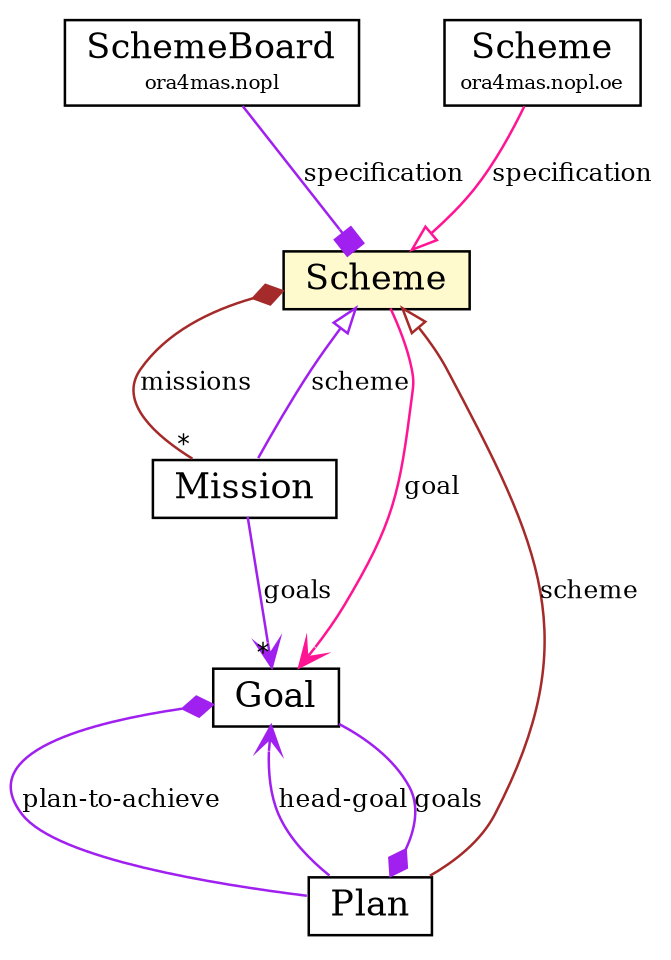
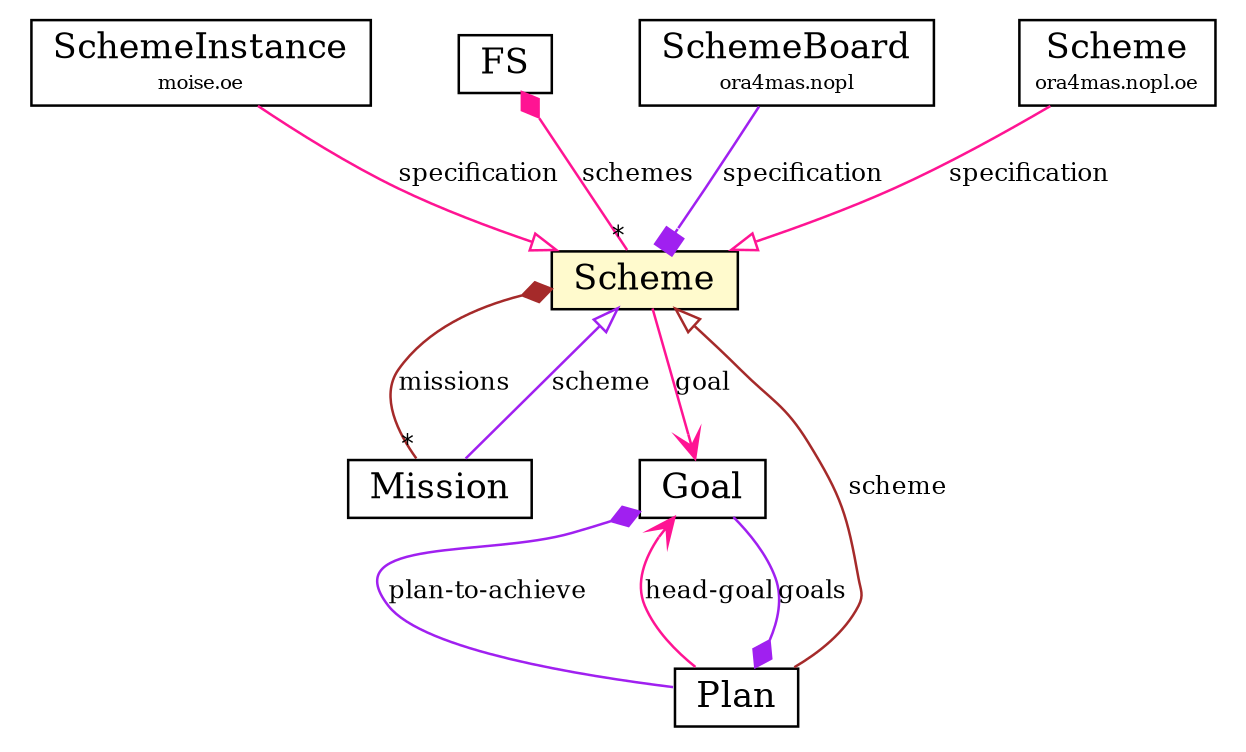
none -> (200, 63)
none -> (504, 63)
(258, 580) -> none
(282, 822) -> (646, 609)
